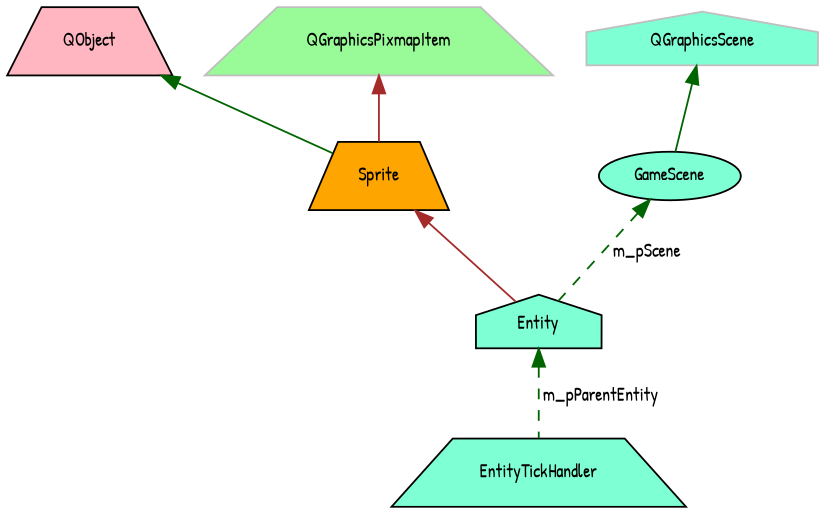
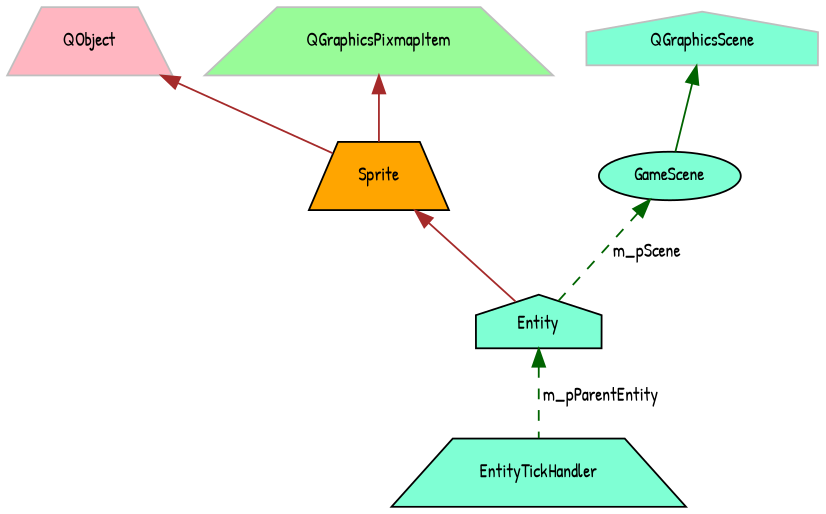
(90, 41) -> (90, 41)
(255, 118) -> (255, 118)
